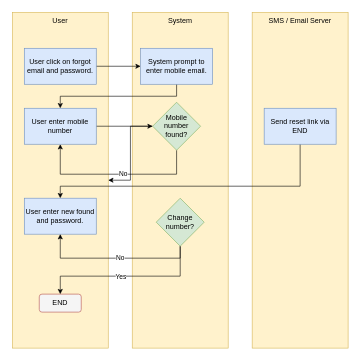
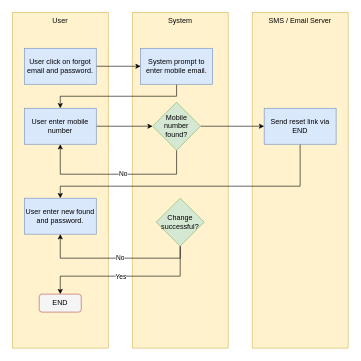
(131, 155) -> (258, 126)
(180, 222) -> (180, 222)
